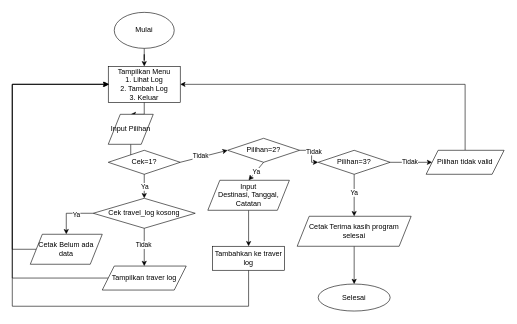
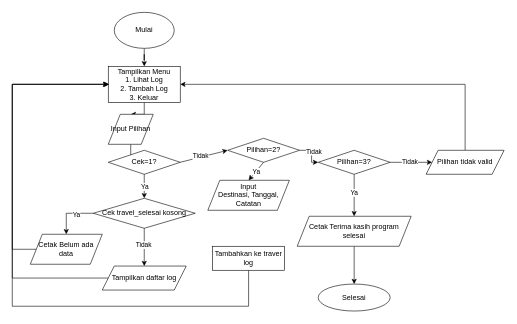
(144, 213) -> (144, 213)
(249, 226) -> none
(144, 278) -> (144, 278)
